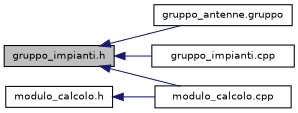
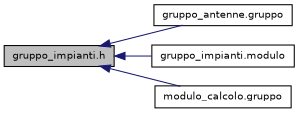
(223, 56) -> (223, 56)
(59, 97) -> none
(223, 97) -> (223, 97)
